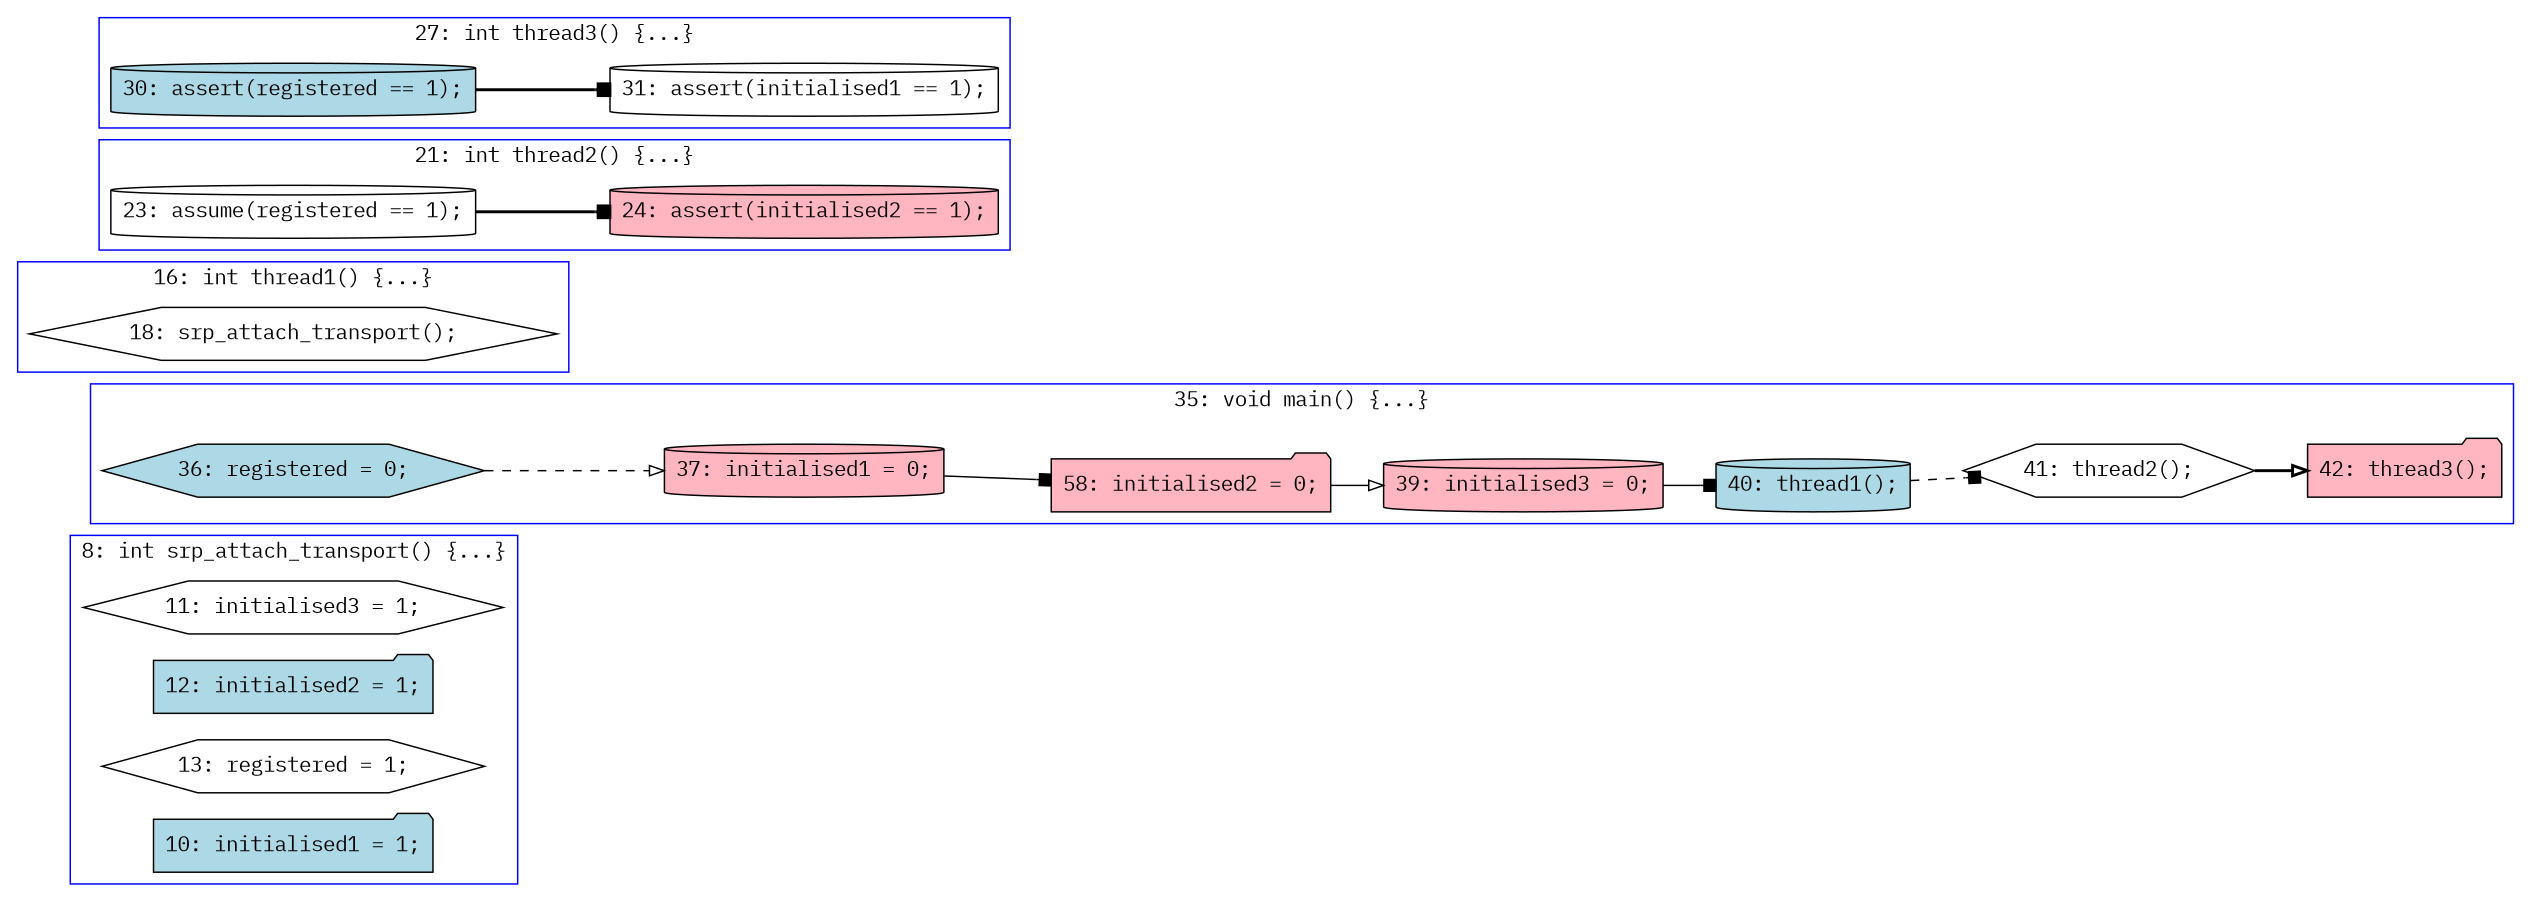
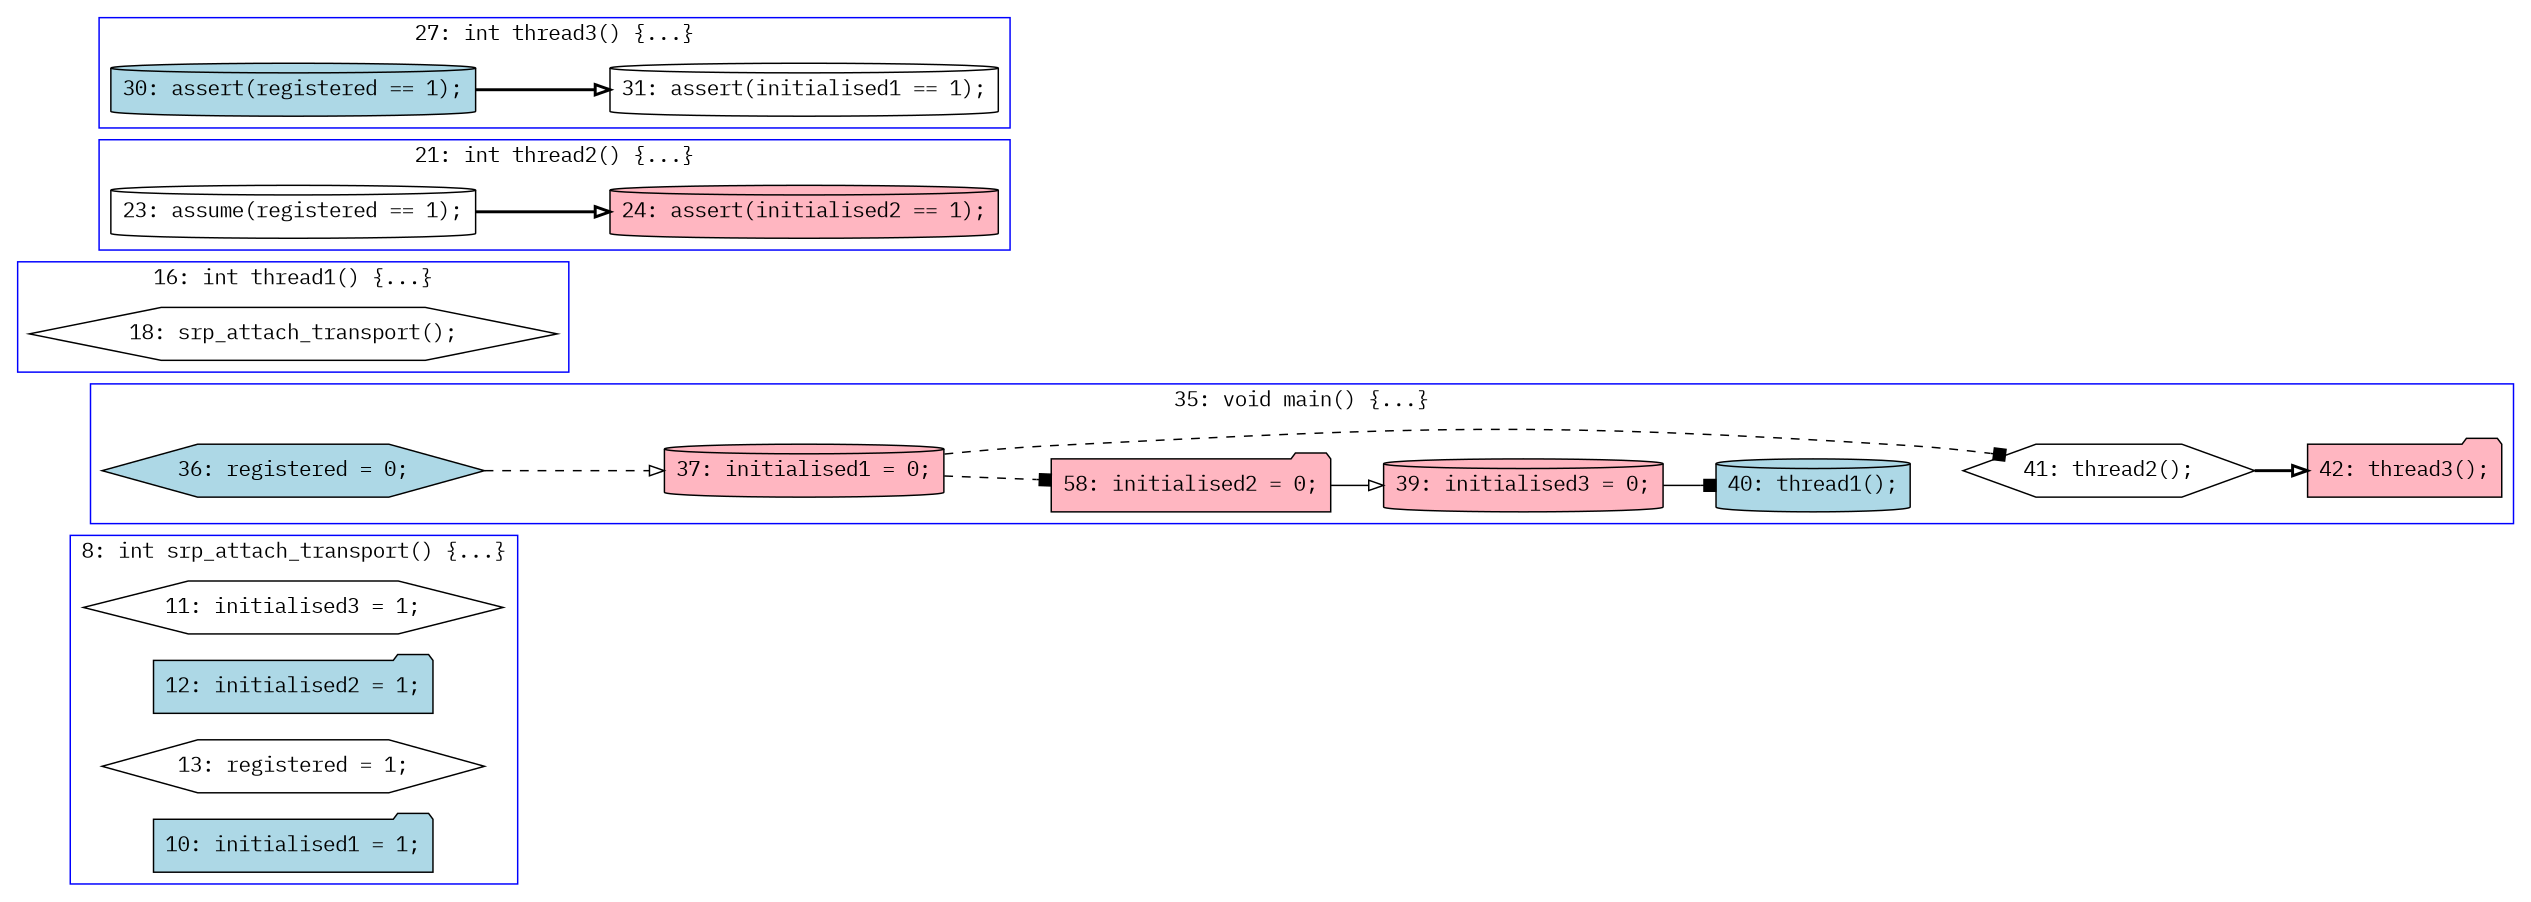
(535, 90) -> (535, 90)
(535, 212) -> (535, 212)
(990, 478) -> (990, 478)
(1938, 479) -> (1468, 430)
